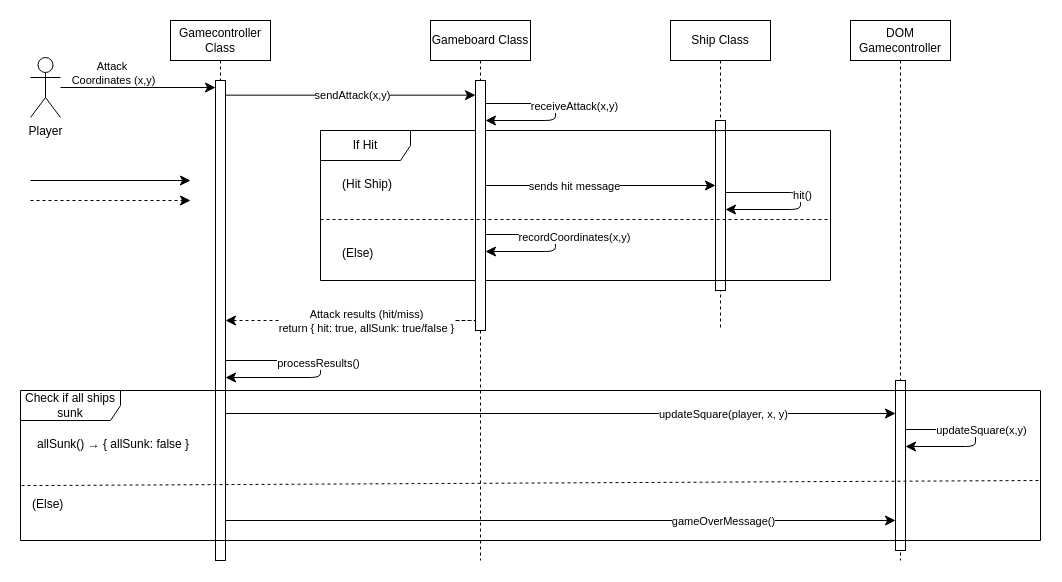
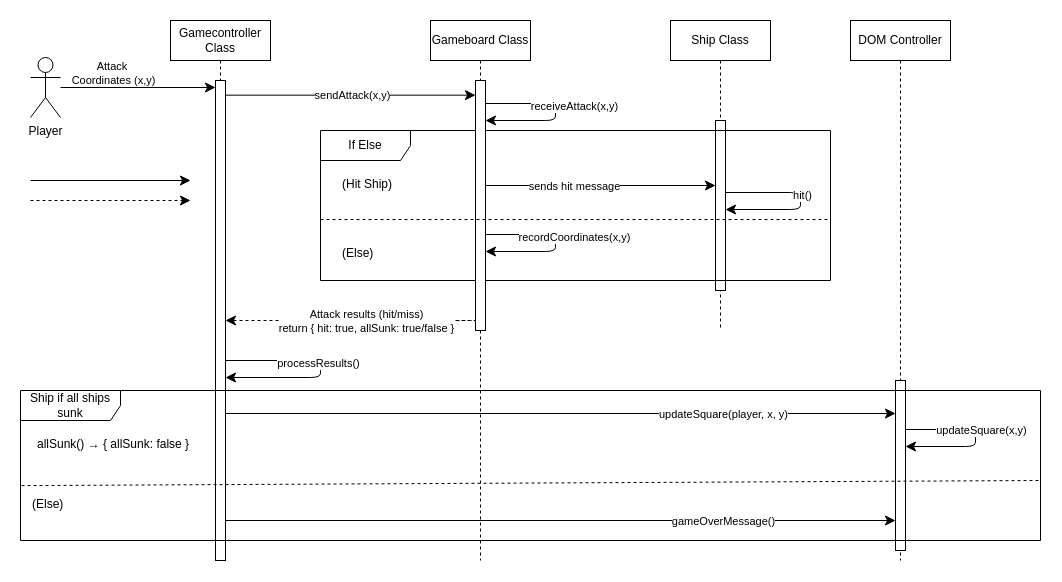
(901, 41) -> (901, 41)
(366, 146) -> (366, 146)
(71, 406) -> (71, 406)
